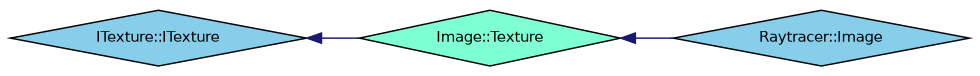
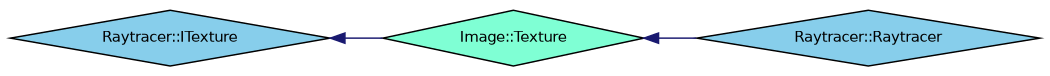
(158, 38) -> (170, 38)
(821, 38) -> (868, 38)
